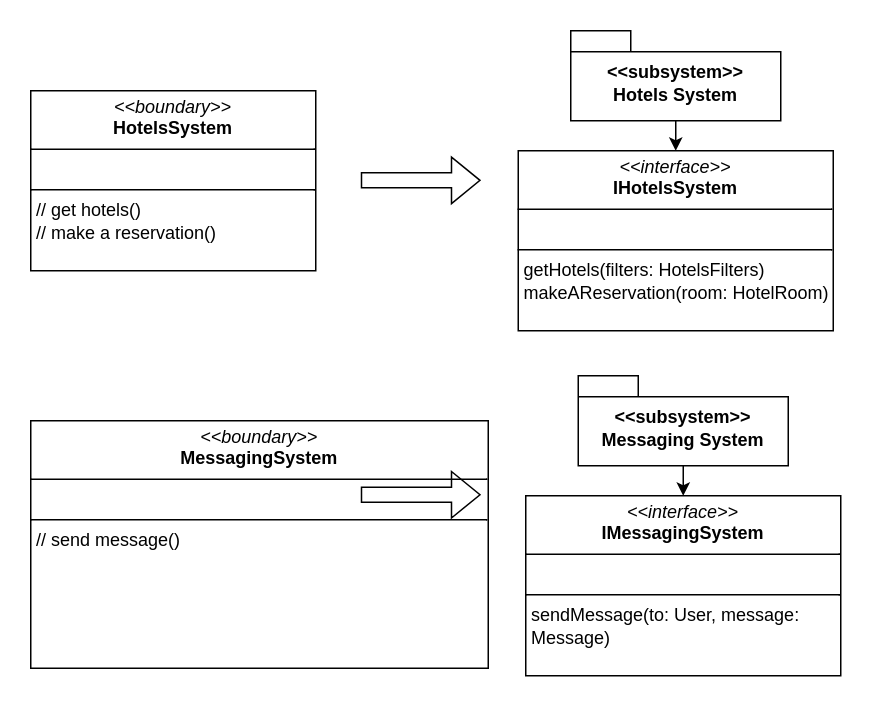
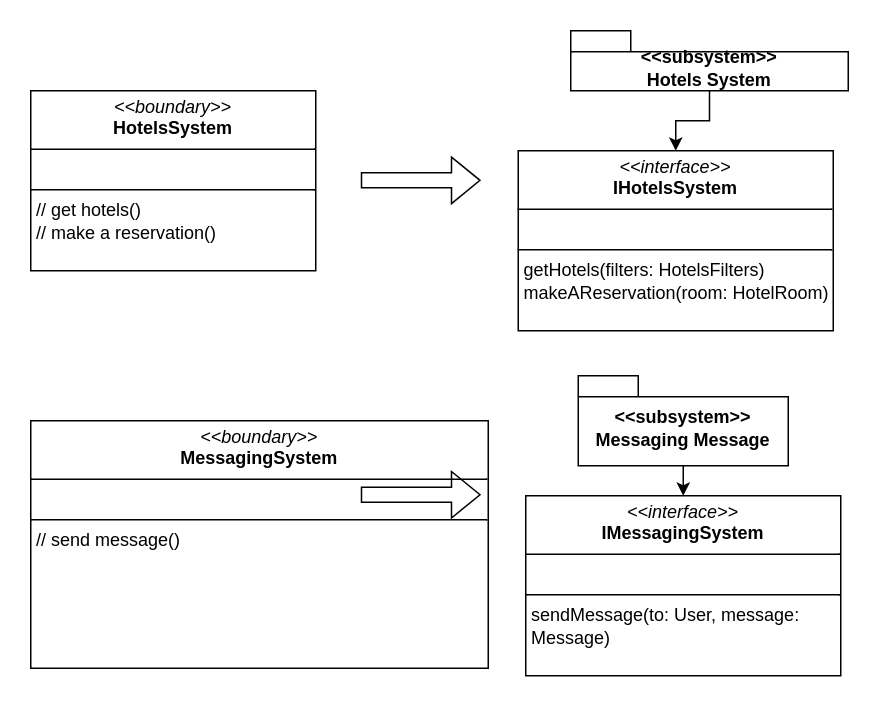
(676, 76) -> (710, 61)
(683, 428) -> (683, 428)
